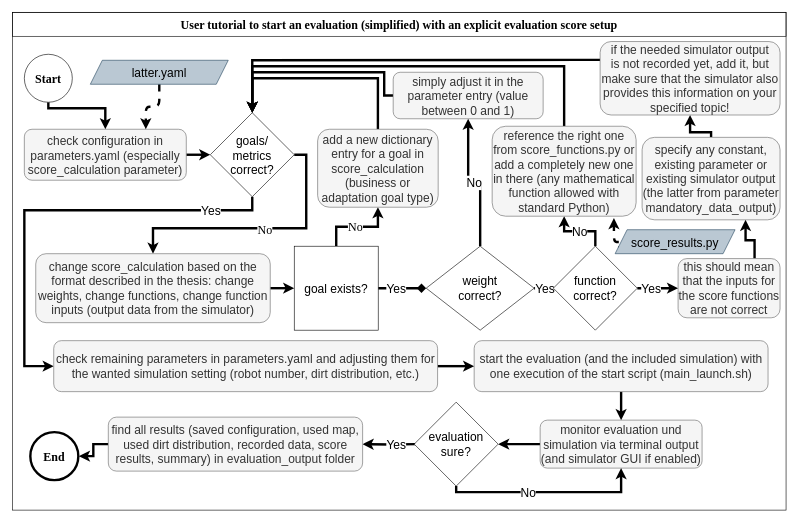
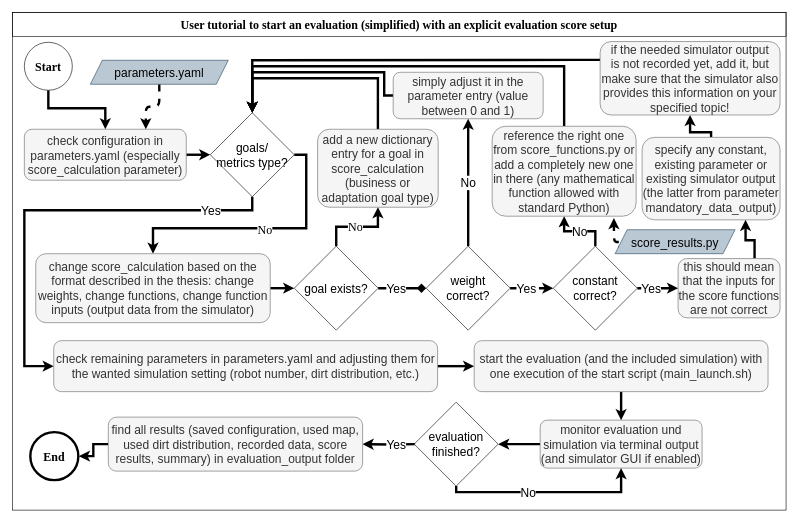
(159, 72) -> (159, 72)
(48, 78) -> (48, 66)
(252, 155) -> (252, 155)
(336, 288) -> (336, 288)
(480, 288) -> (468, 288)
(596, 288) -> (596, 288)
(456, 444) -> (456, 444)
